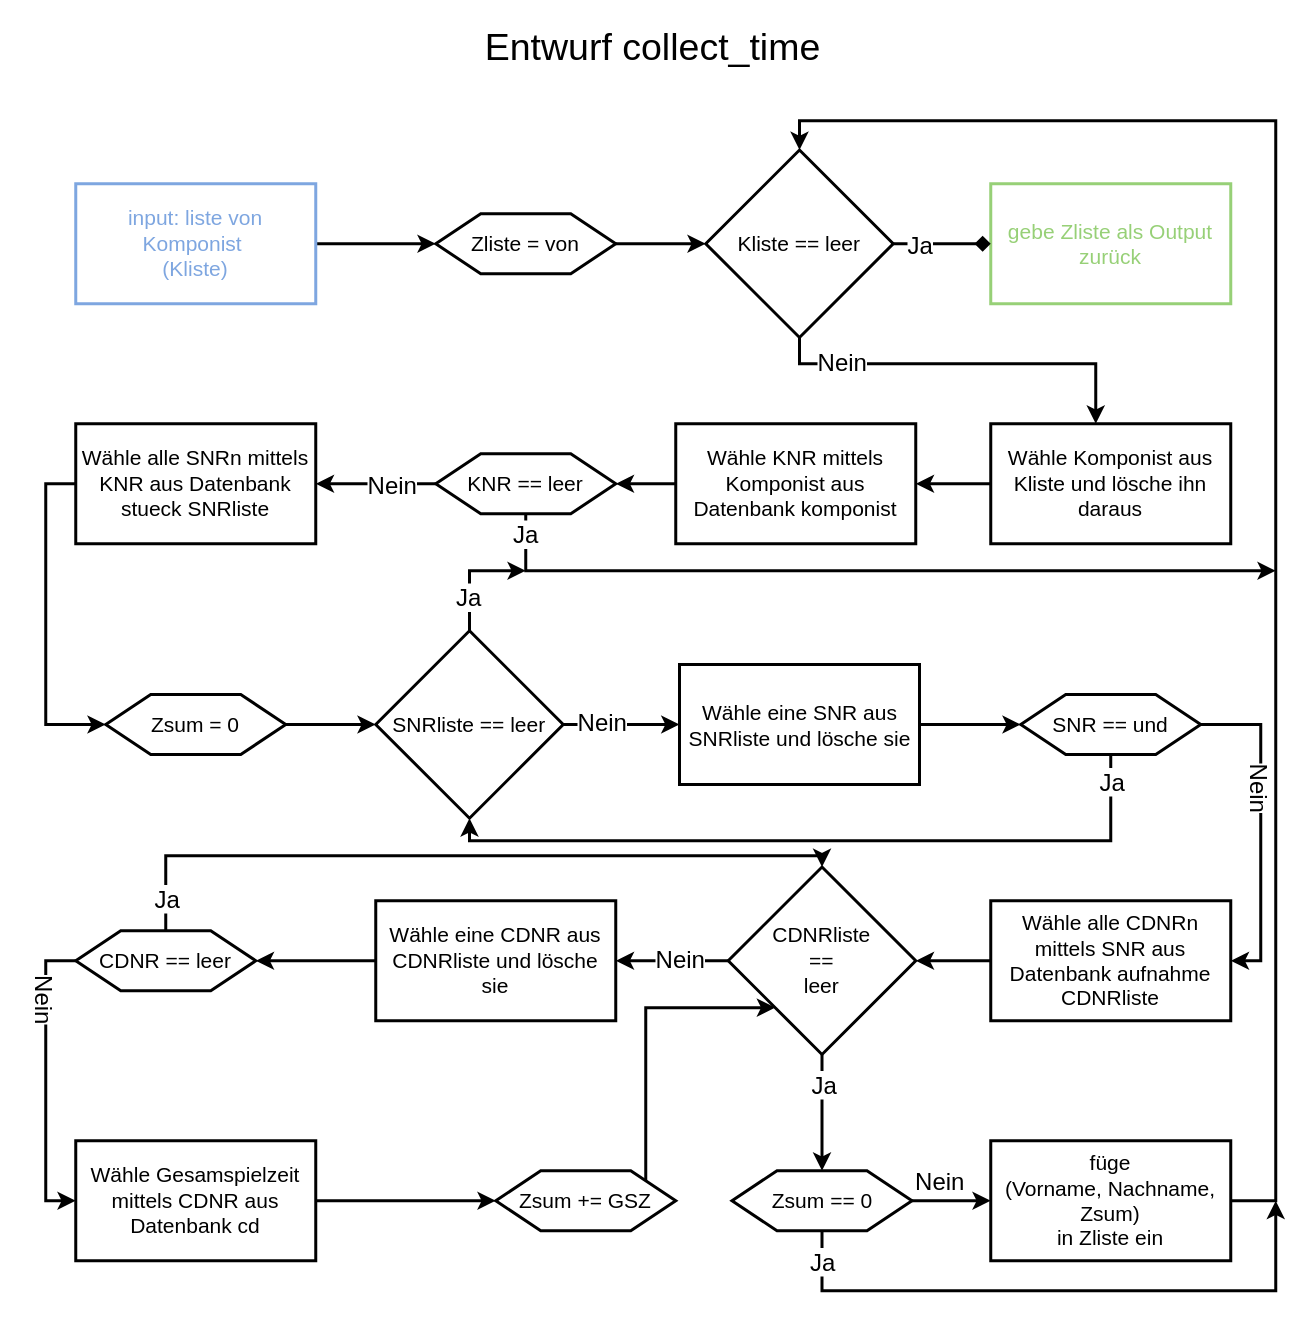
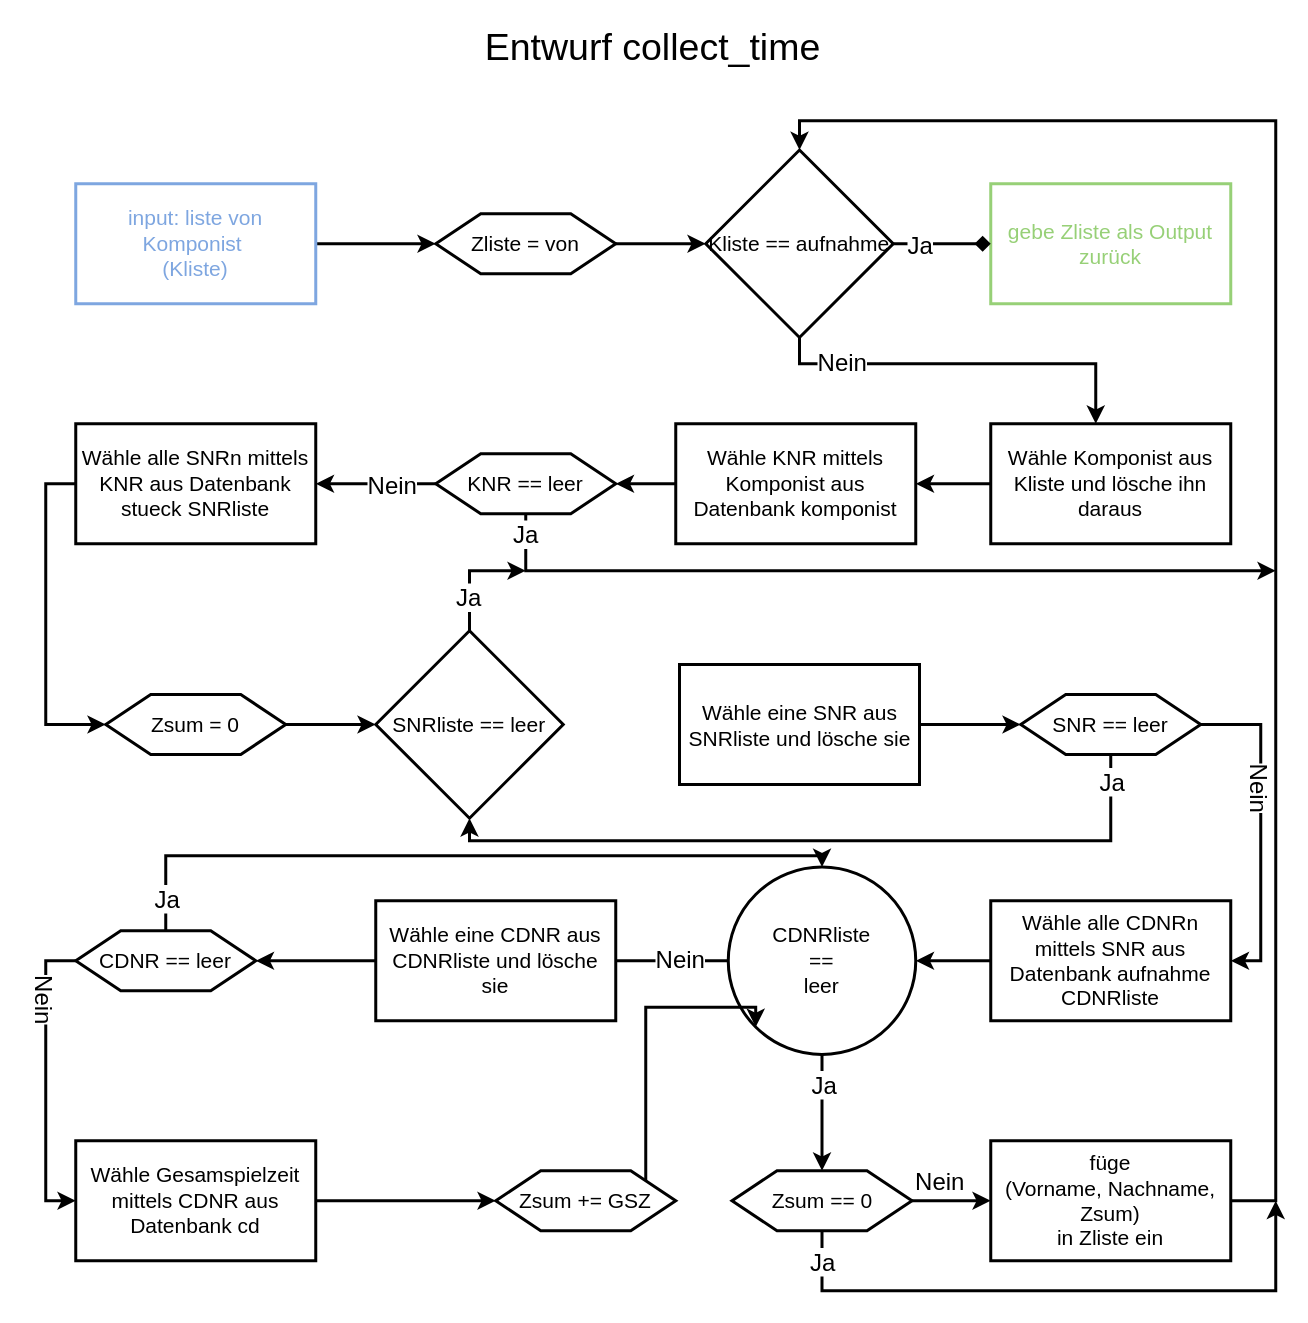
(800, 244) -> (800, 244)
(616, 725) -> none
(1111, 725) -> (1111, 725)
(630, 961) -> (625, 961)
(822, 961) -> (822, 961)
